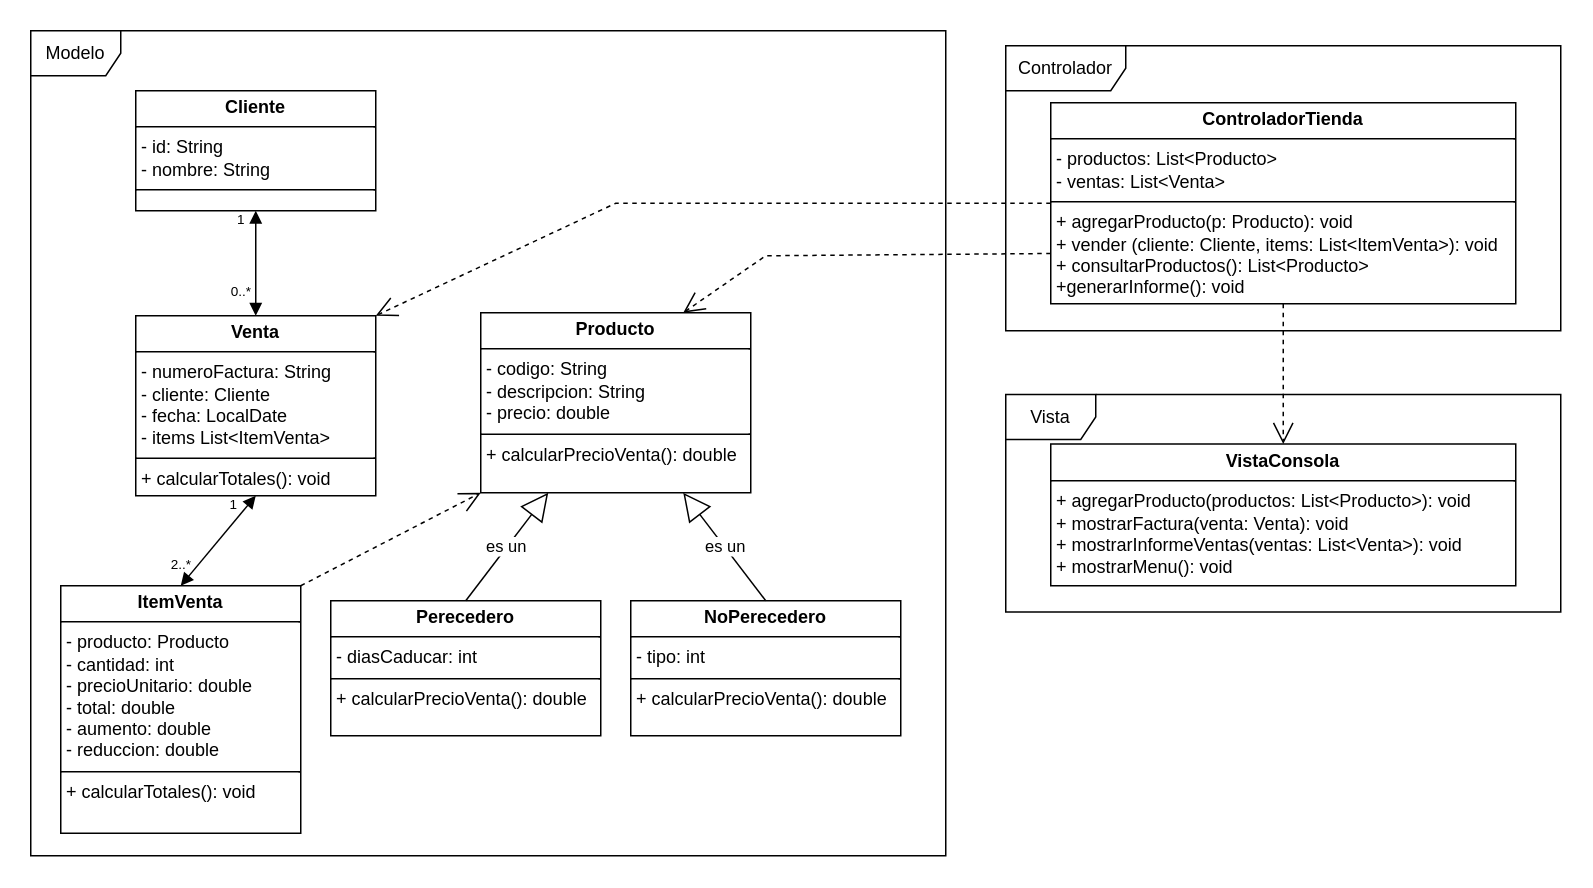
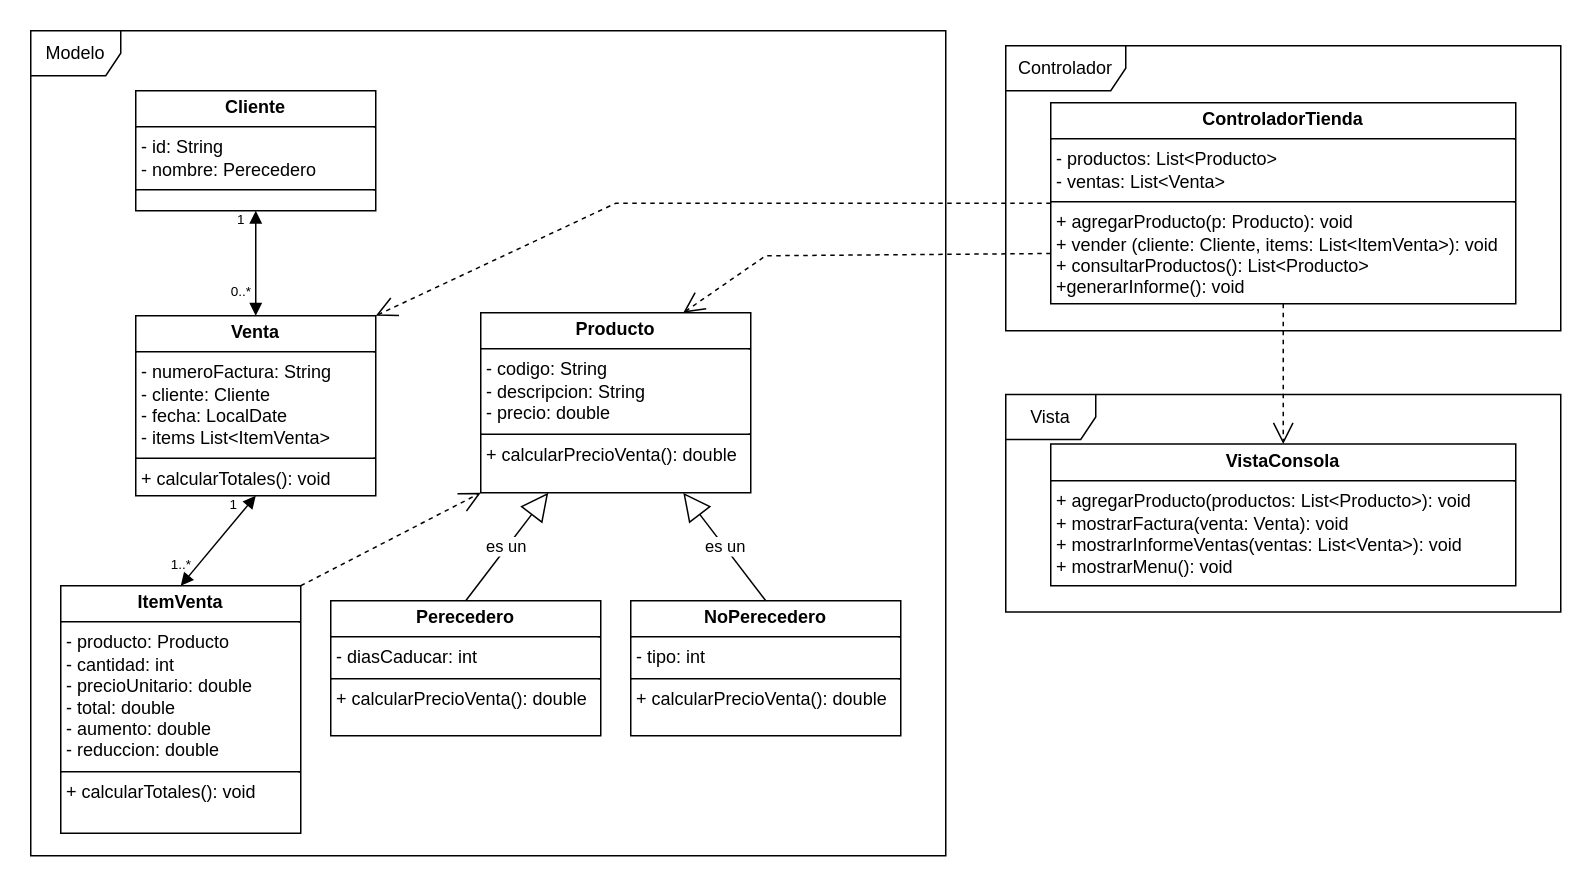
(207, 123) -> (230, 123)
(182, 563) -> (182, 563)
